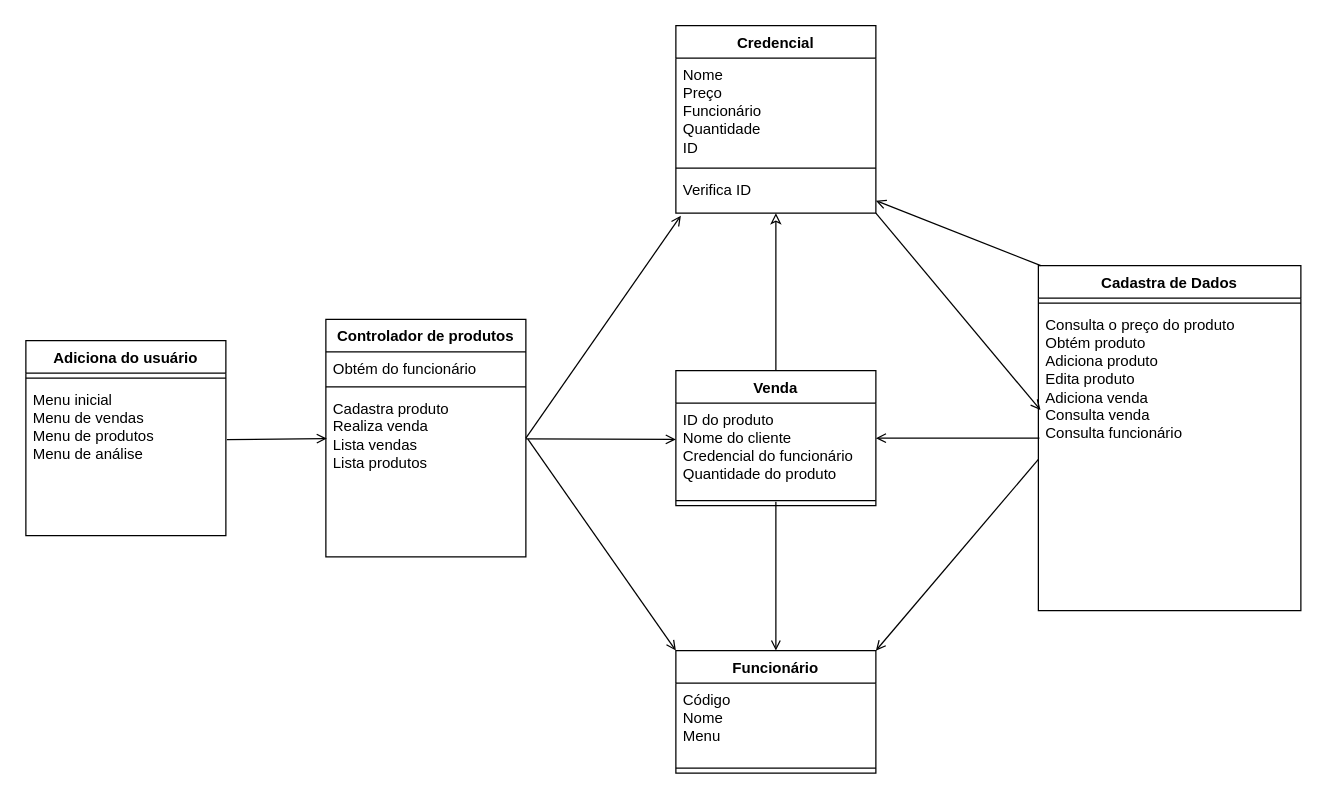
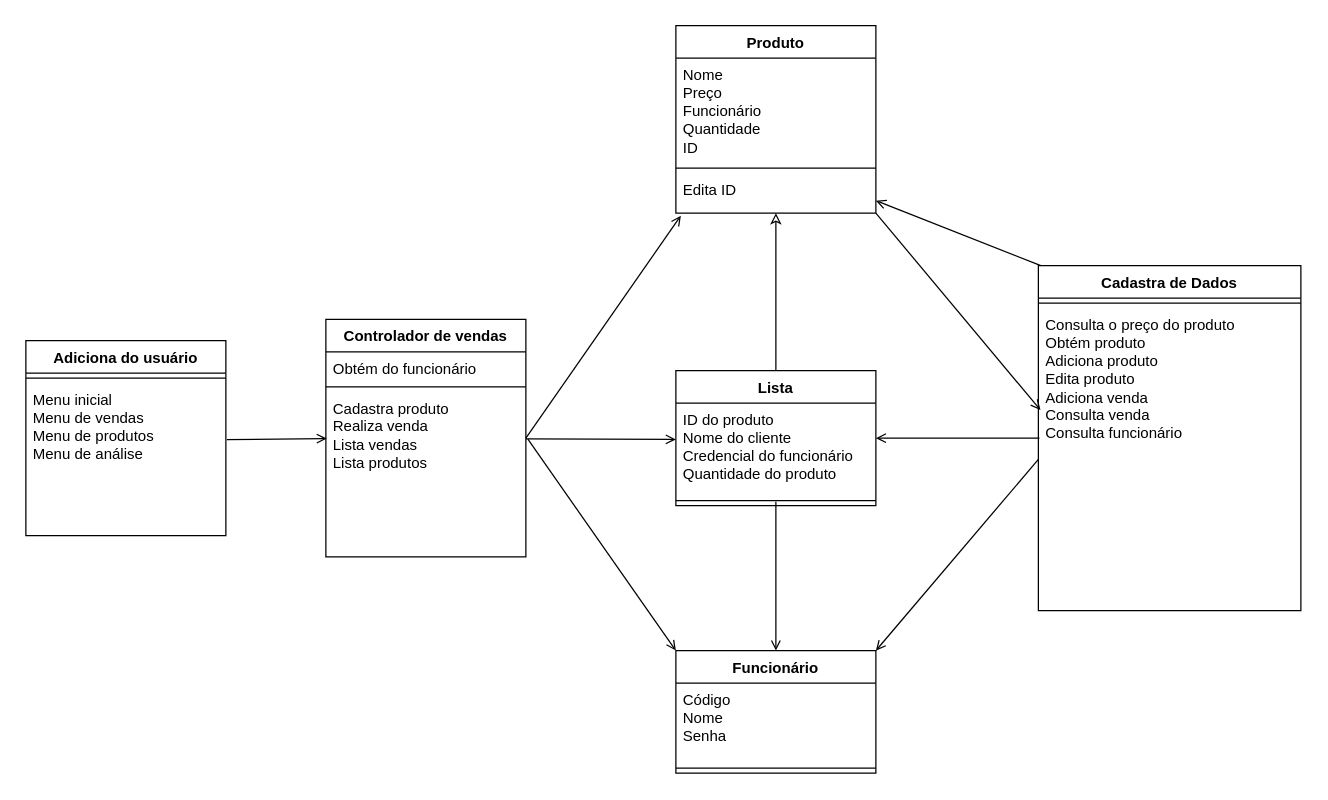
(776, 43) -> (776, 43)
(723, 191) -> (713, 191)
(426, 337) -> (426, 337)
(776, 388) -> (776, 388)
(706, 719) -> (706, 719)
